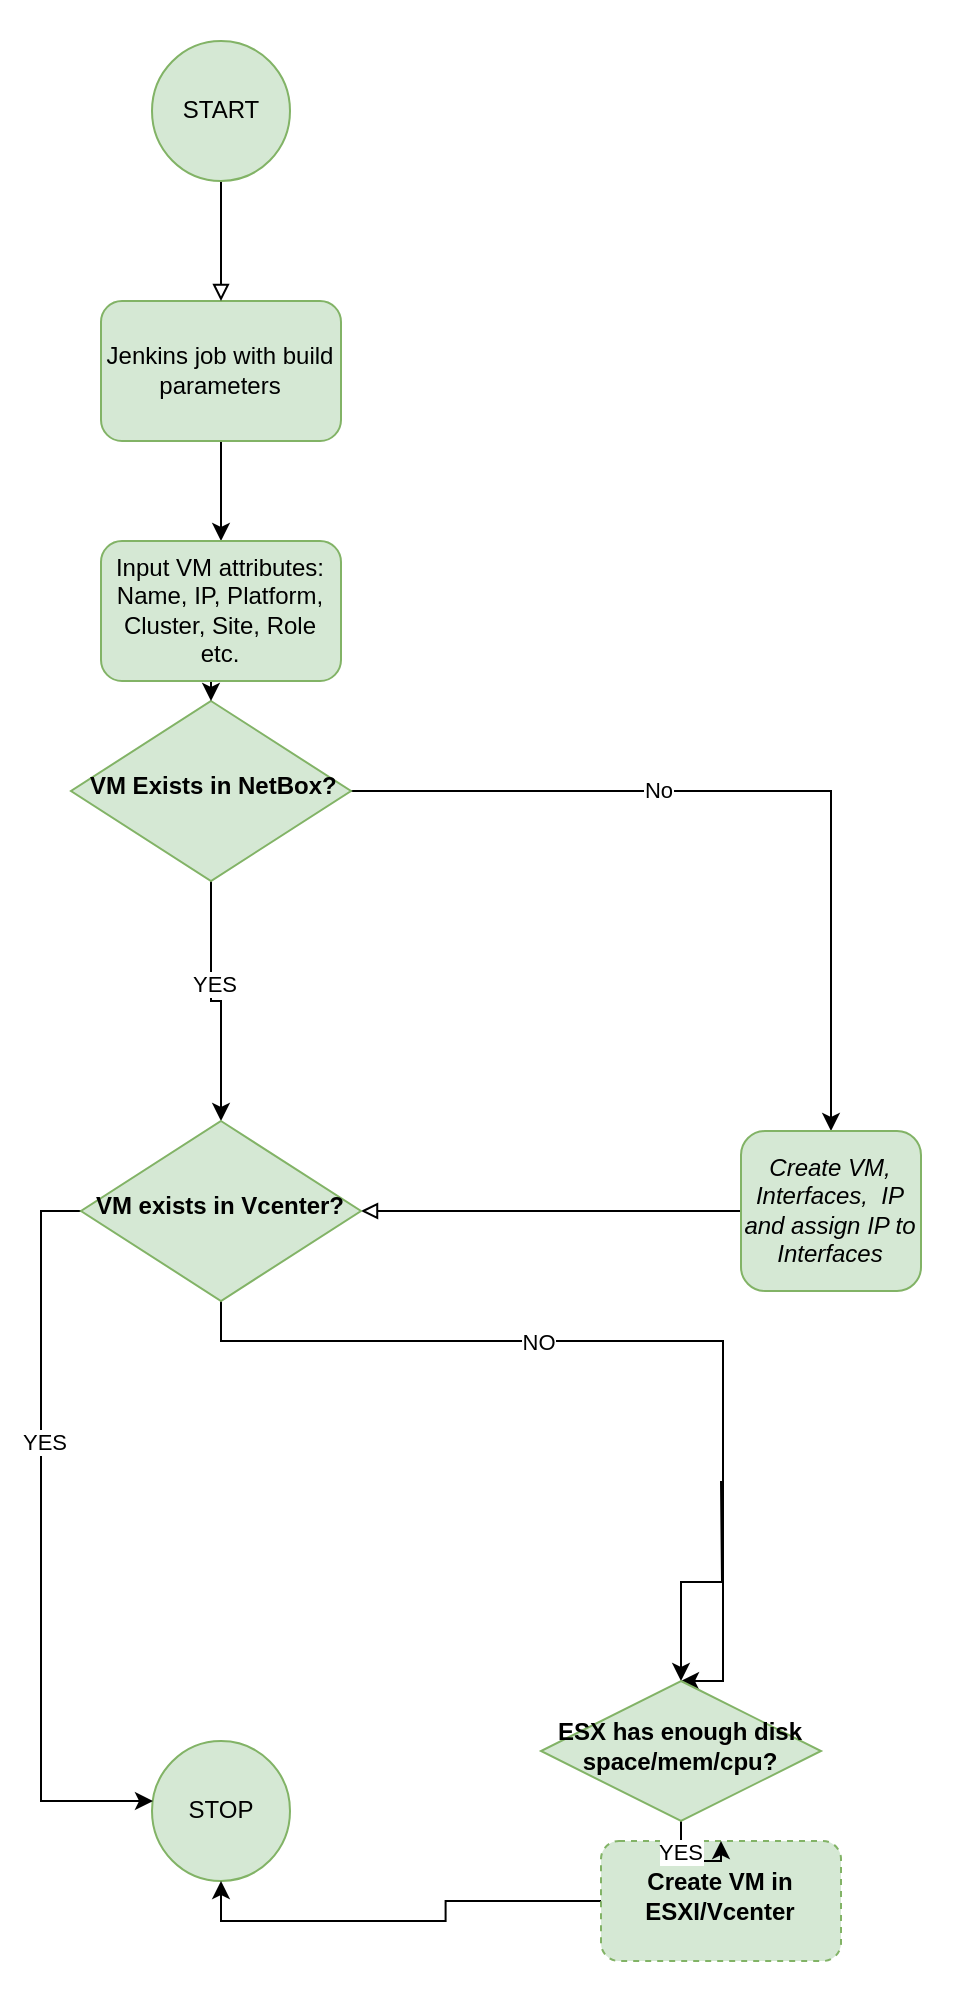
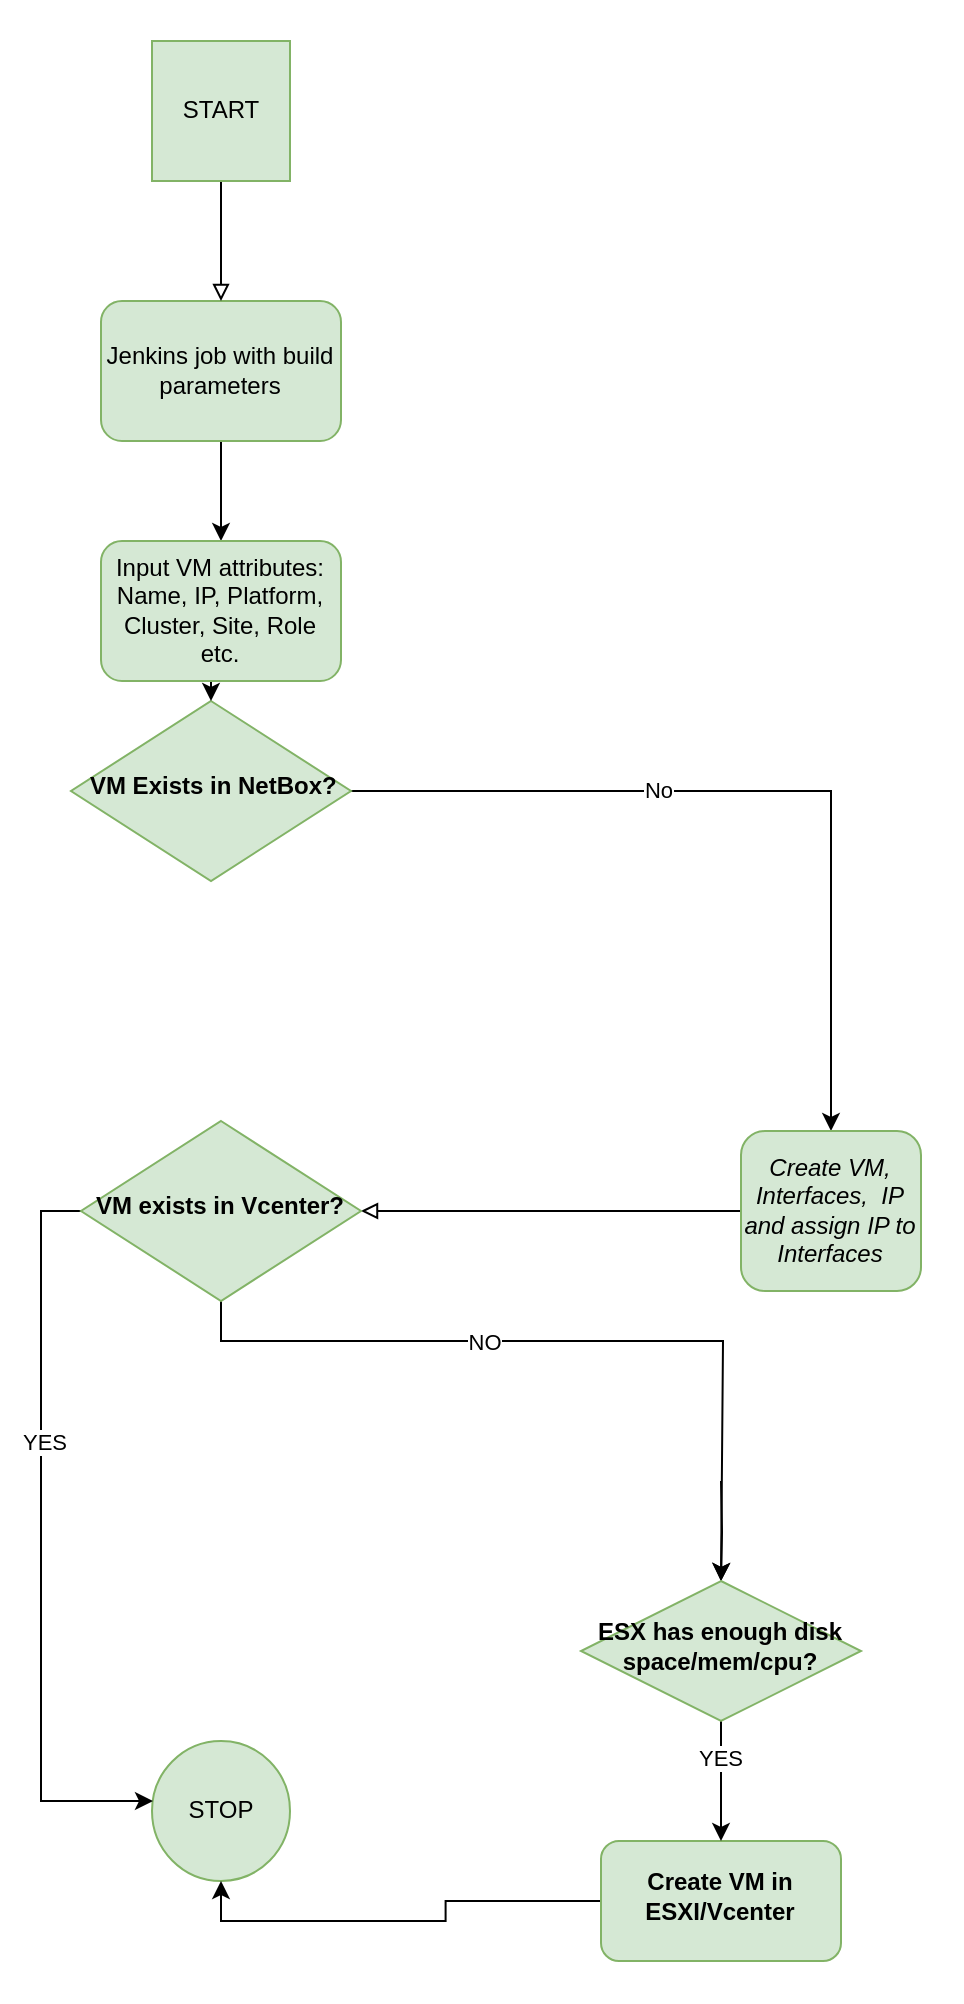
(221, 111) -> (221, 111)
(211, 999) -> none
(681, 1751) -> (721, 1651)
(721, 1901) -> (721, 1901)
